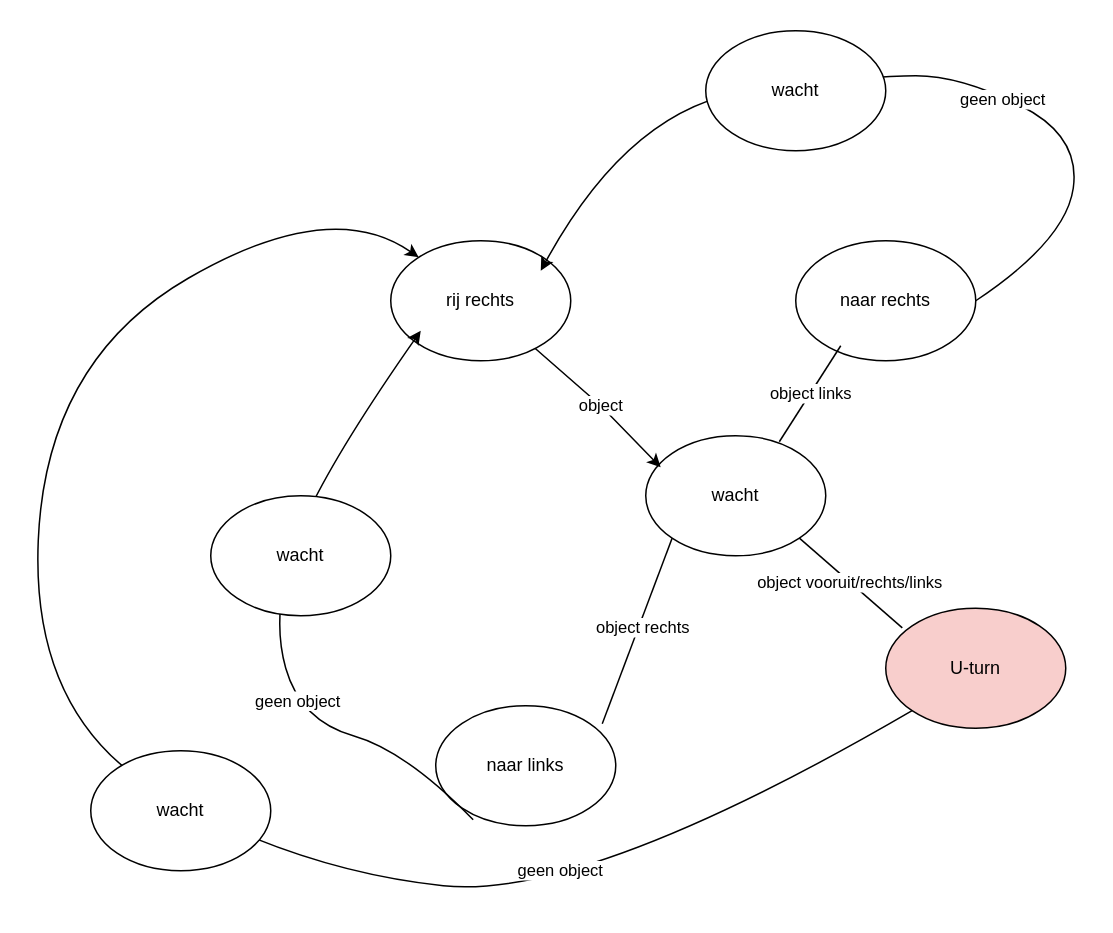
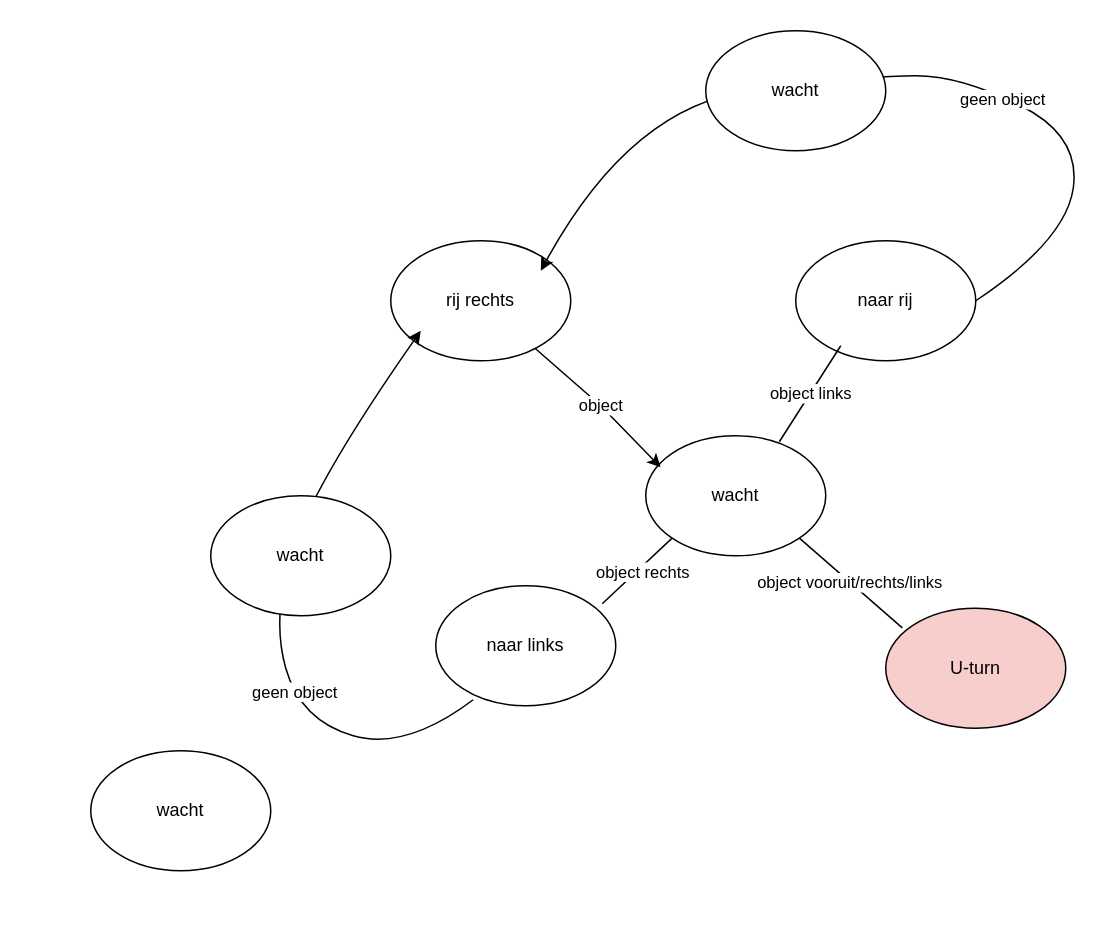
(886, 301) -> (886, 301)
(75, 394) -> none
(526, 766) -> (526, 646)
